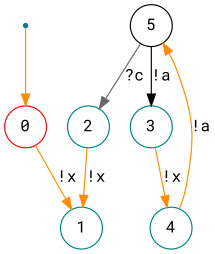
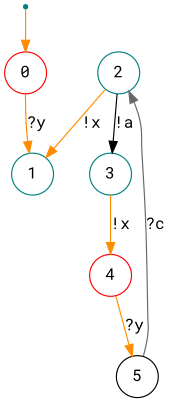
(151, 70) -> (115, 118)
(201, 127) -> (134, 326)
(67, 177) -> (37, 123)
(171, 228) -> (111, 275)
